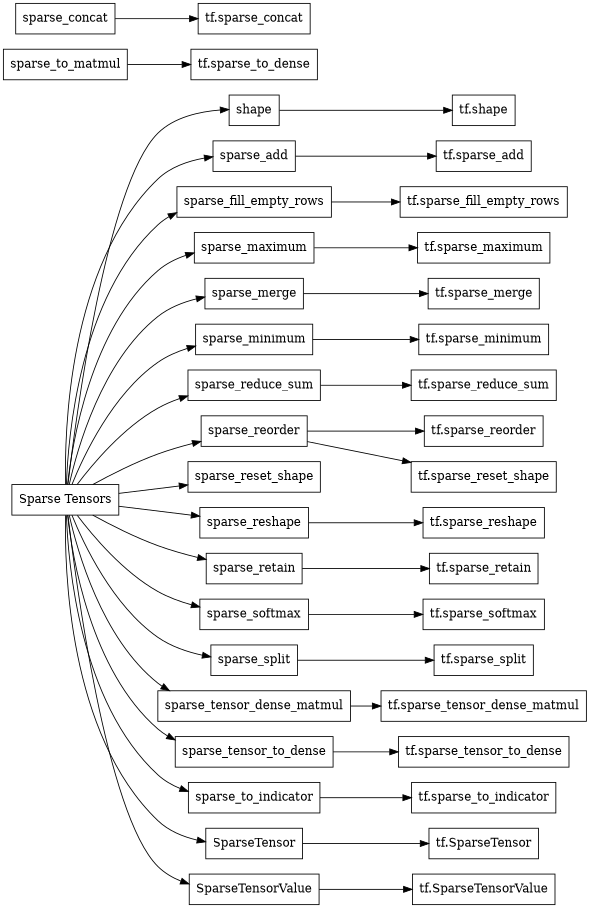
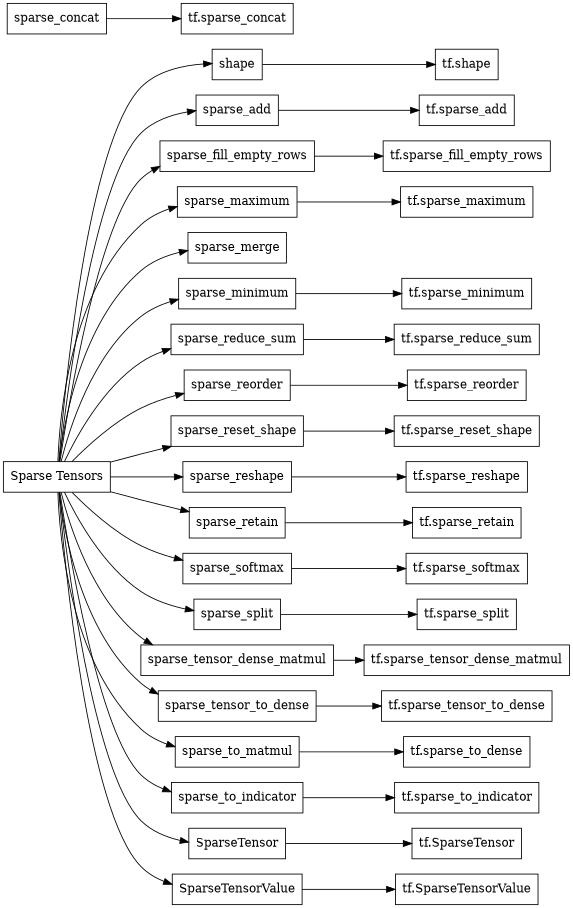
(484, 294) -> none
(355, 451) -> (345, 431)
none -> (107, 685)
